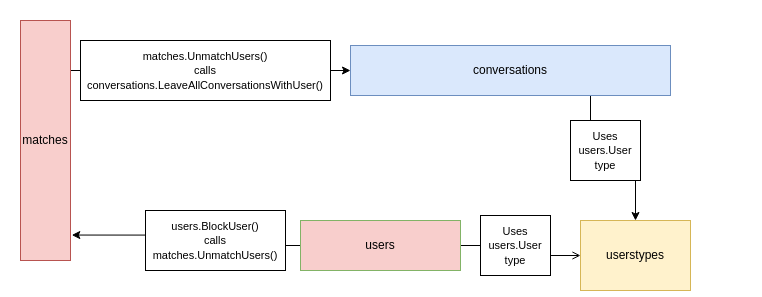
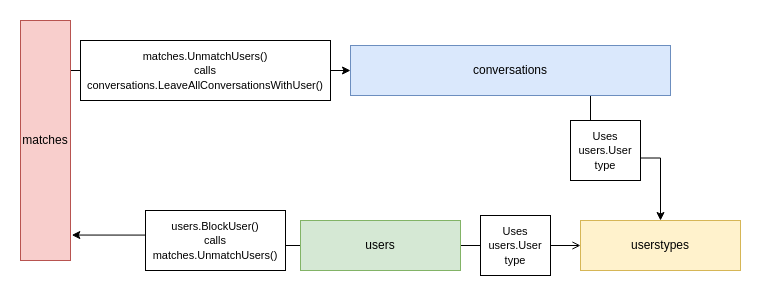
(381, 246) -> (381, 246)
(636, 256) -> (661, 246)
